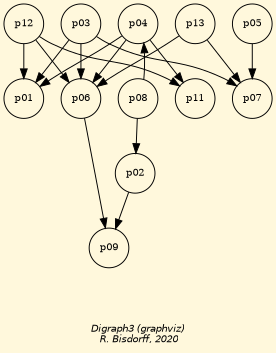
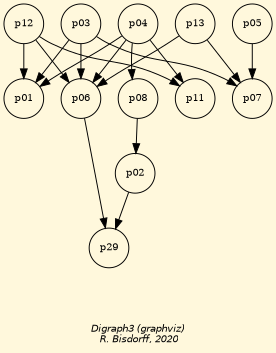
(145, 66) -> (132, 56)
(109, 248) -> (109, 248)
